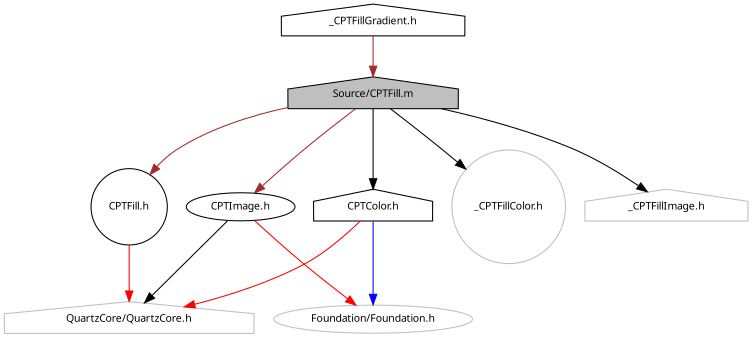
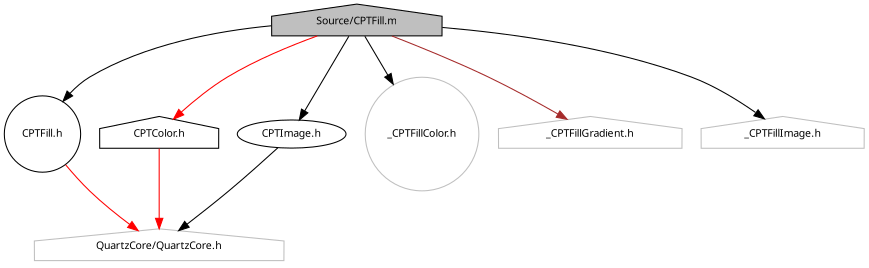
(373, 22) -> (590, 134)
(373, 51) -> (477, 72)
(218, 129) -> (165, 45)
(373, 144) -> (245, 67)
(308, 146) -> (327, 74)
(373, 319) -> none
